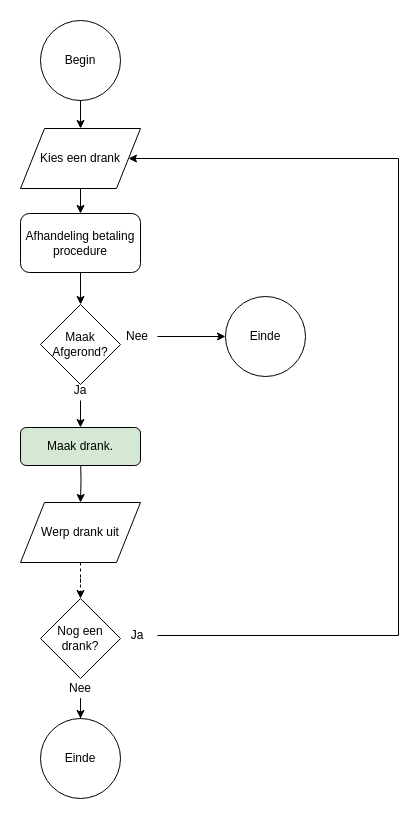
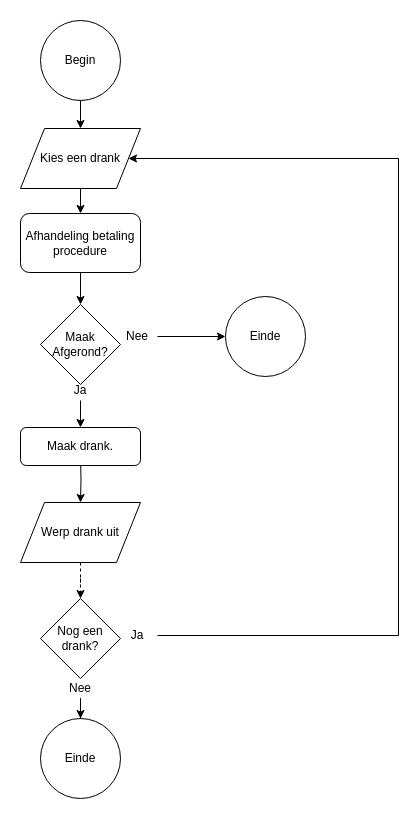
(81, 447) -> (81, 447)
